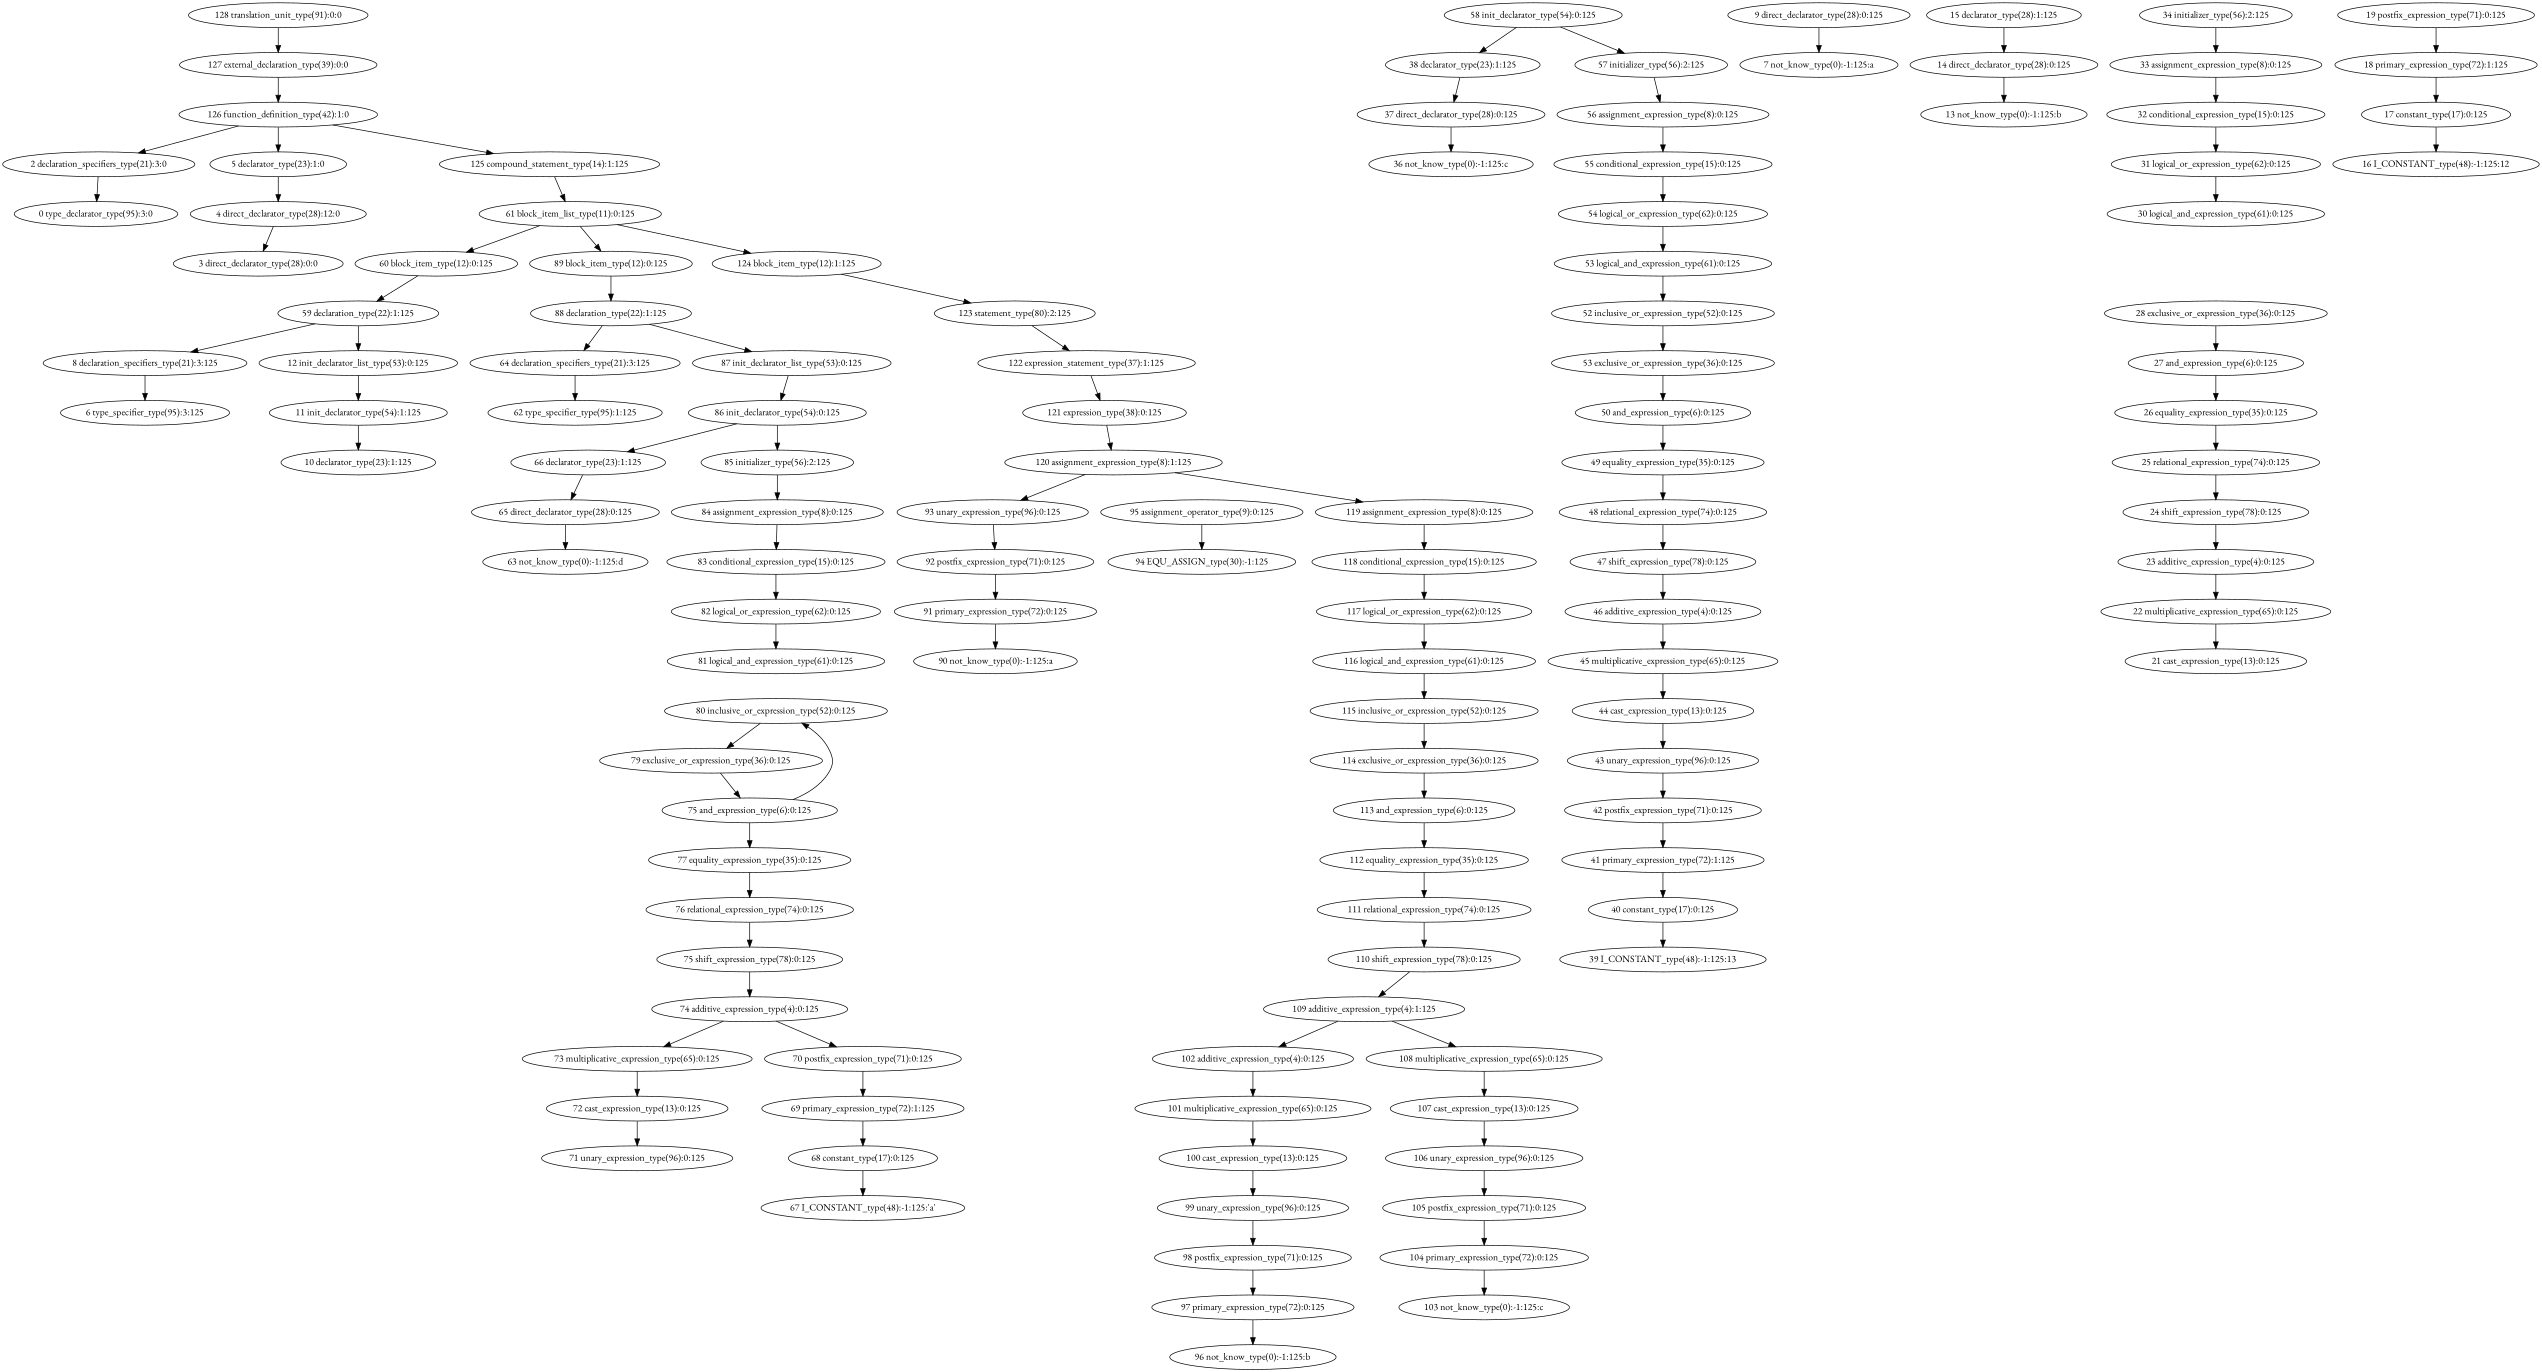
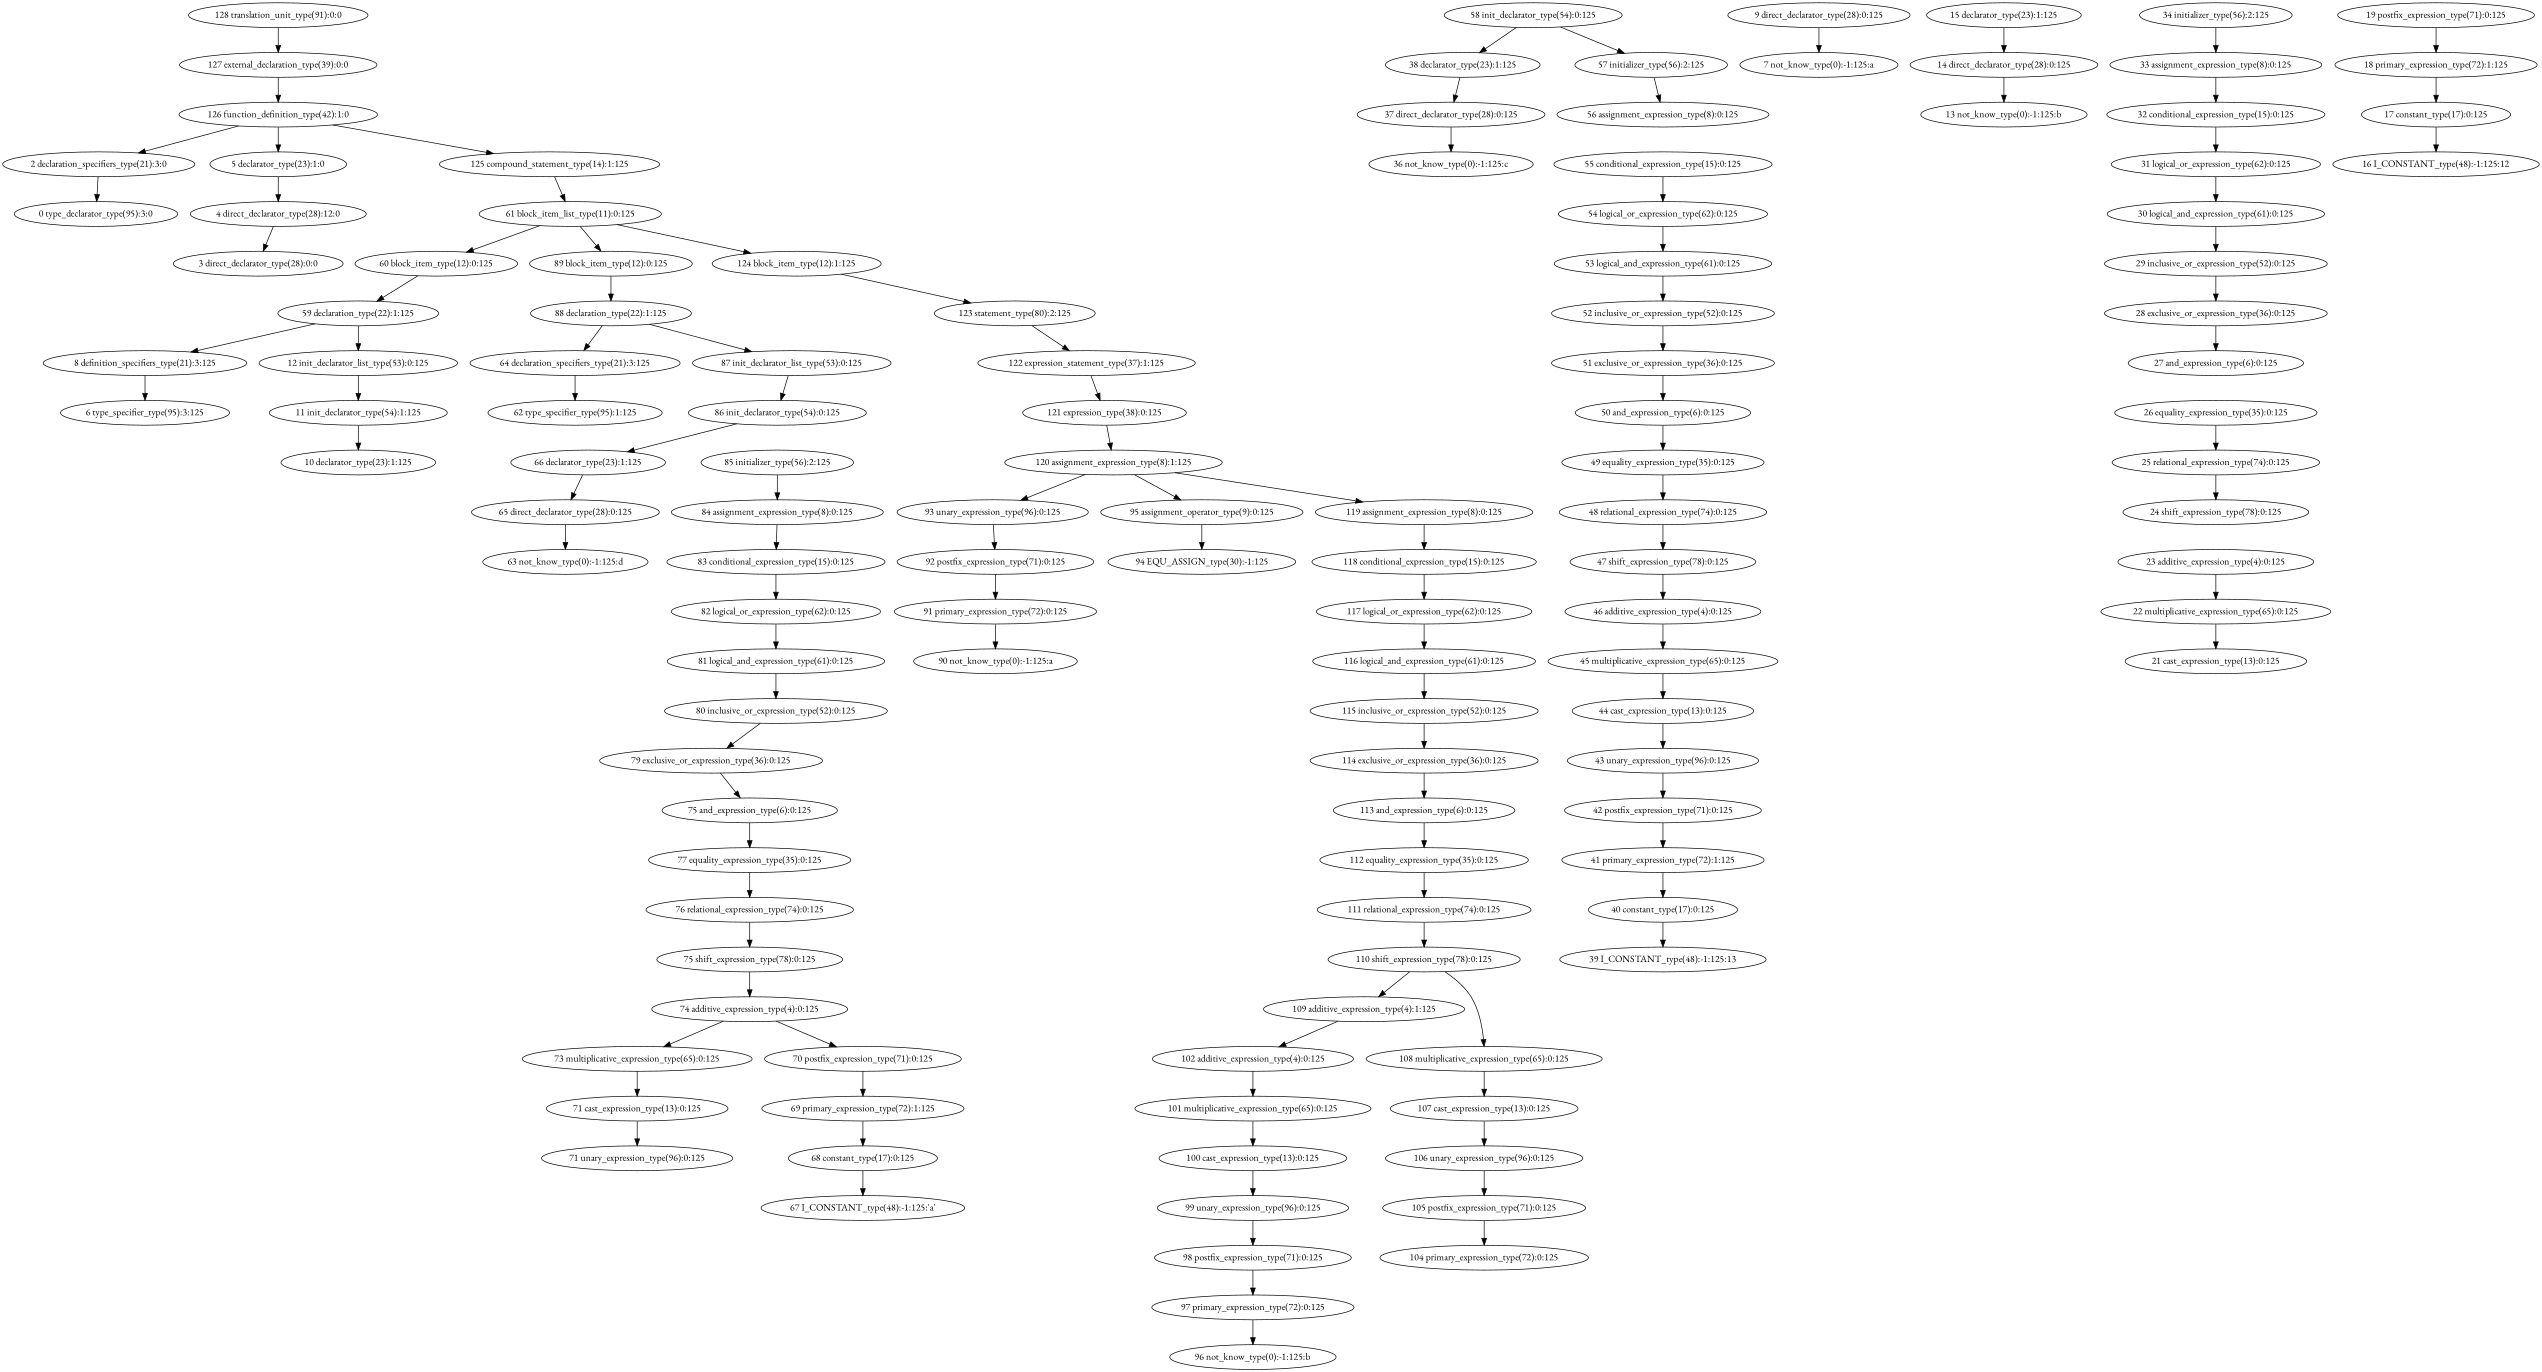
(2004, 15) -> (2004, 15)
(1663, 136) -> none
none -> (2216, 264)
(145, 363) -> (145, 363)
(1663, 363) -> (1663, 363)
(2216, 385) -> none
(777, 434) -> none
none -> (1155, 486)
(2216, 534) -> none
(831, 768) -> (776, 683)
(1421, 1033) -> (1473, 1000)
(637, 1109) -> (637, 1109)
(1484, 1307) -> none
